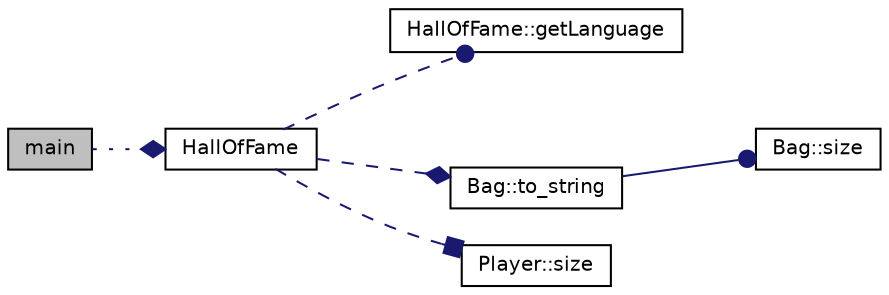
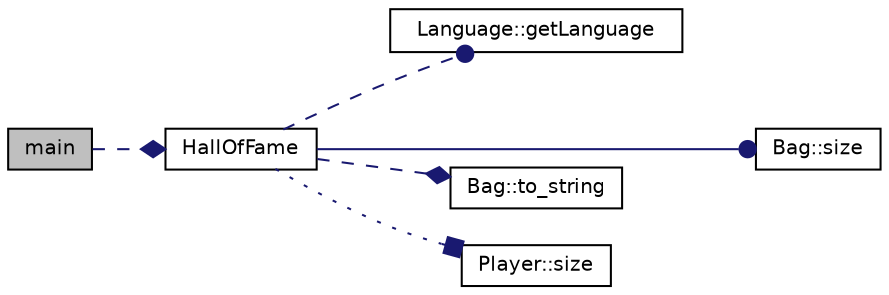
(536, 31) -> (536, 31)
(117, 149) -> (117, 149)
(680, 168) -> (528, 149)
(356, 212) -> (356, 212)
